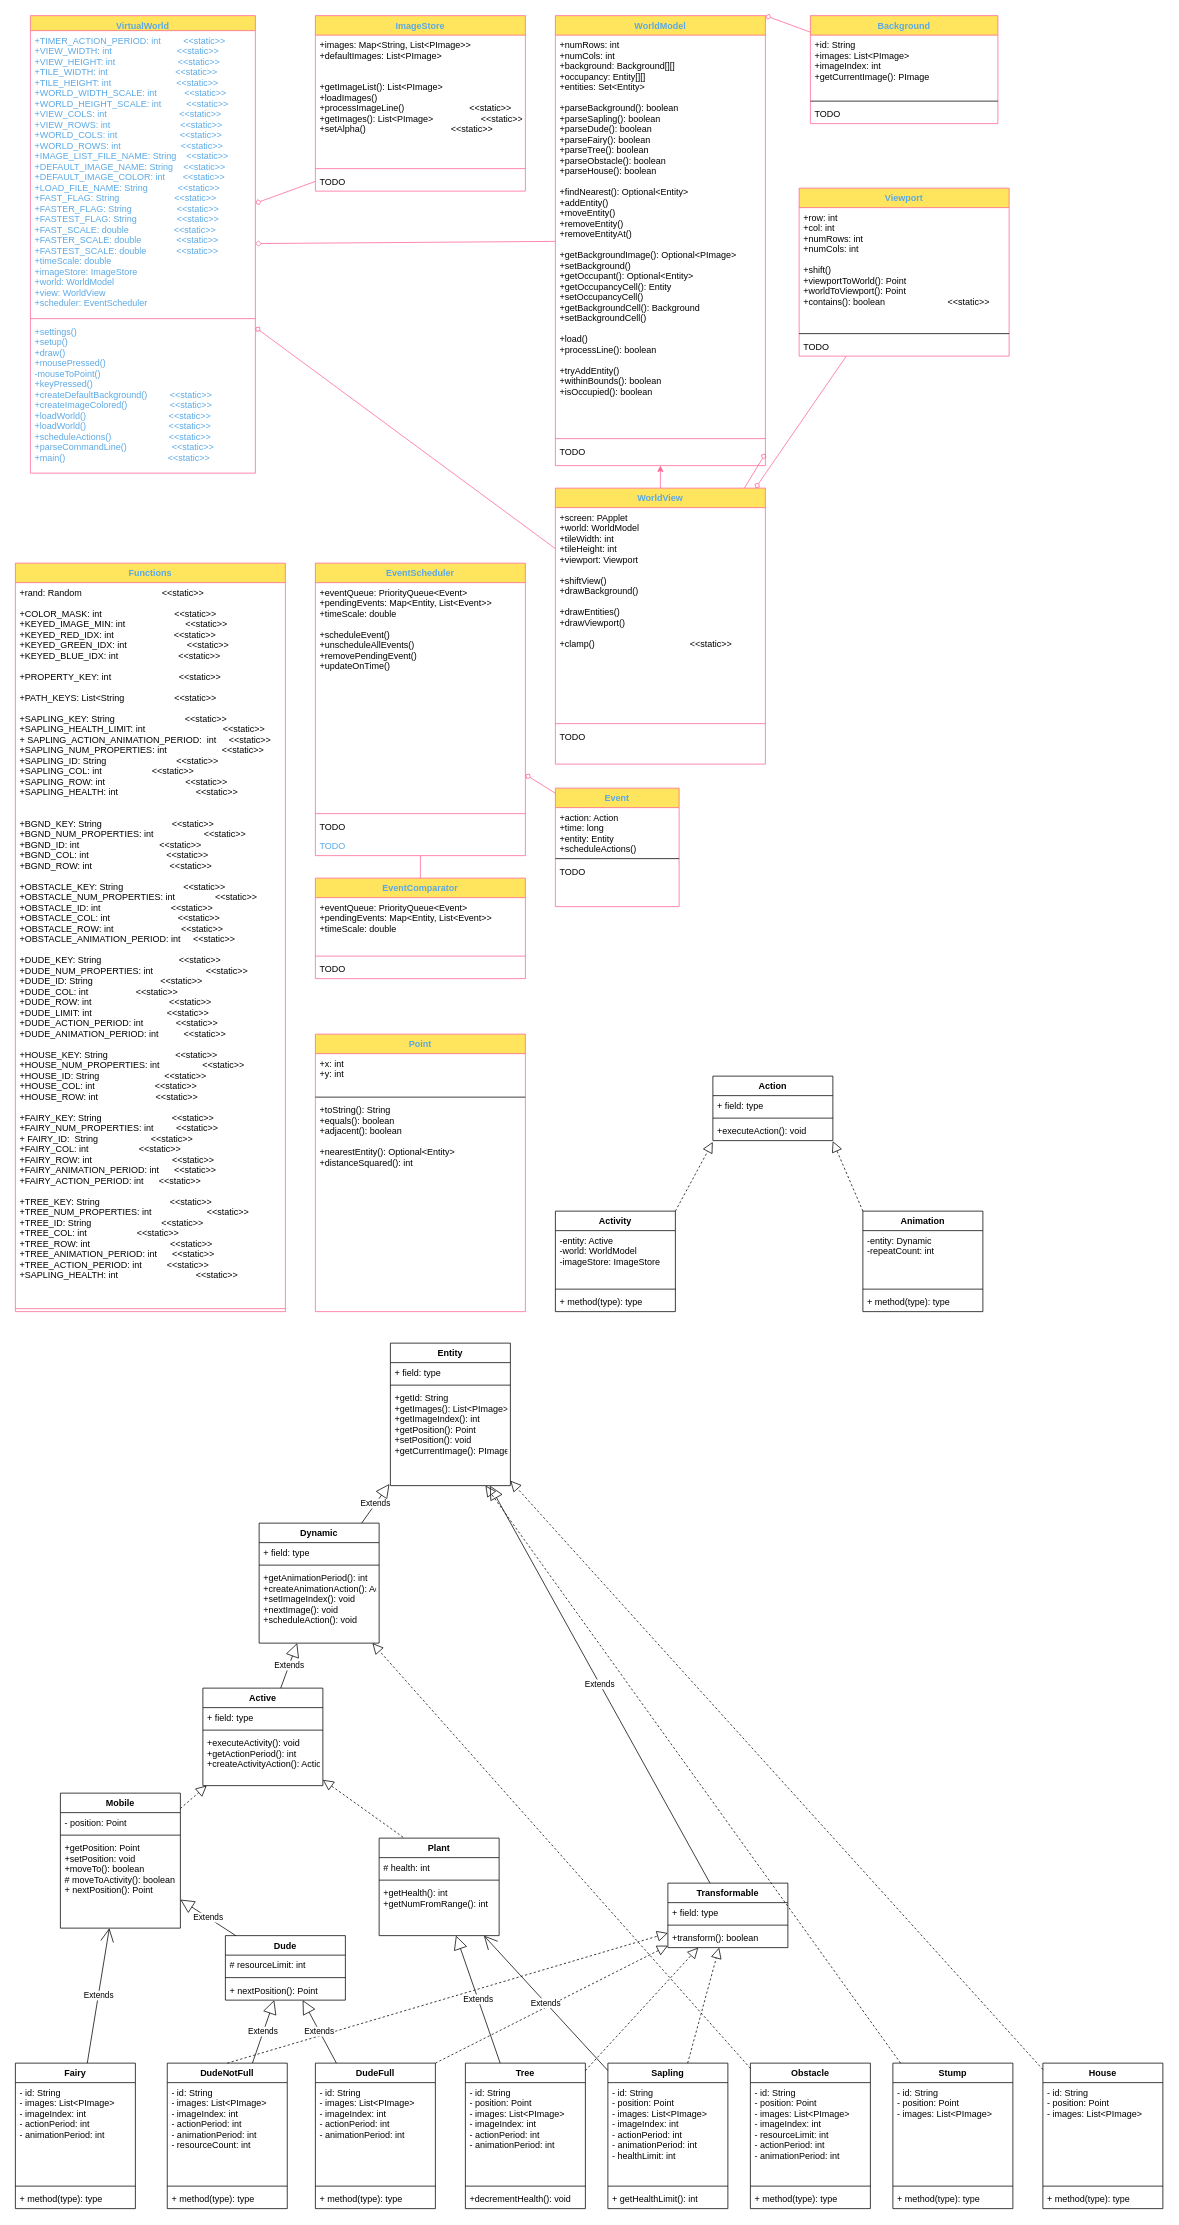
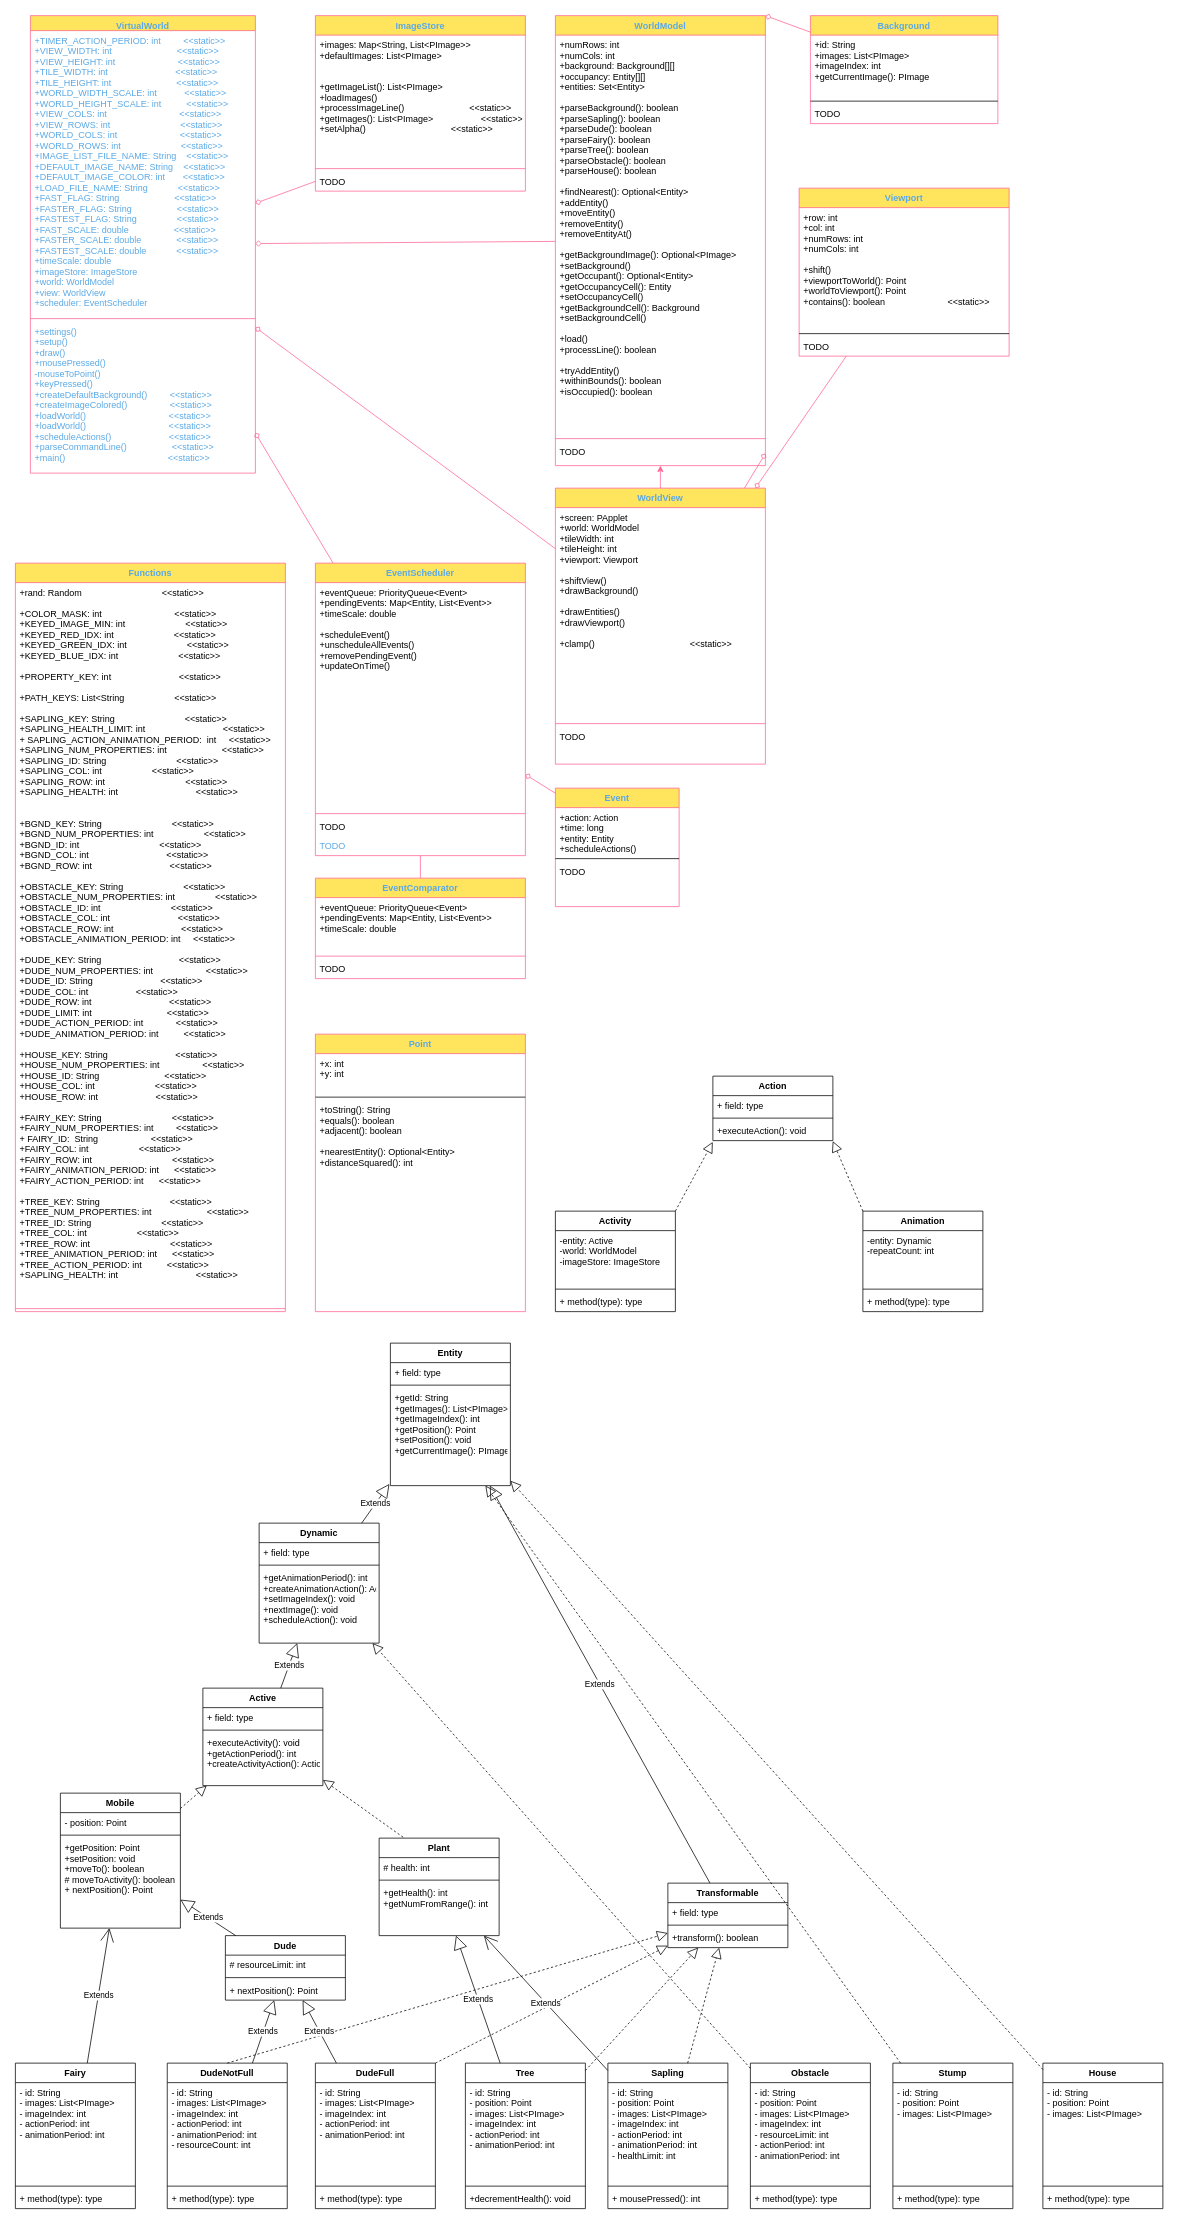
none -> (295, 500)
(662, 2199) -> (660, 2199)
